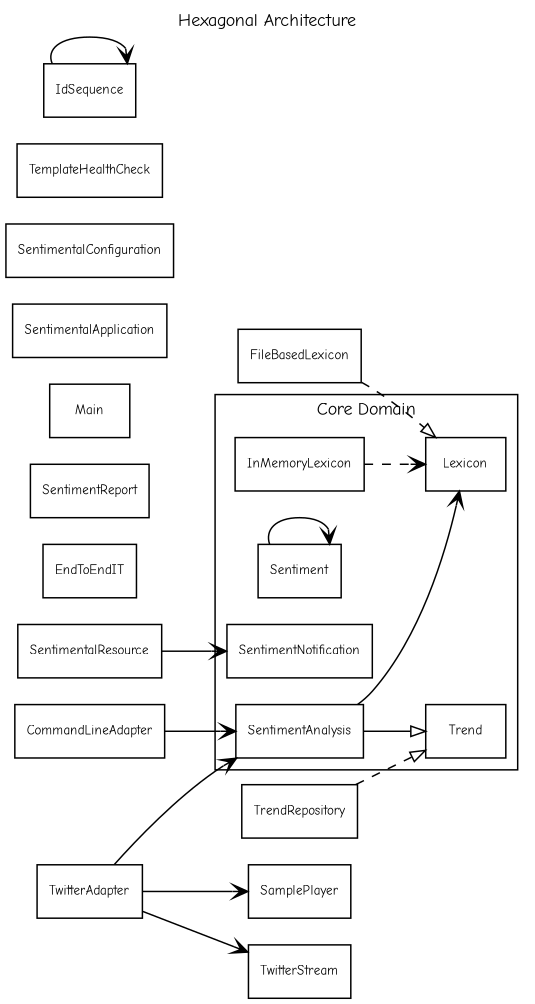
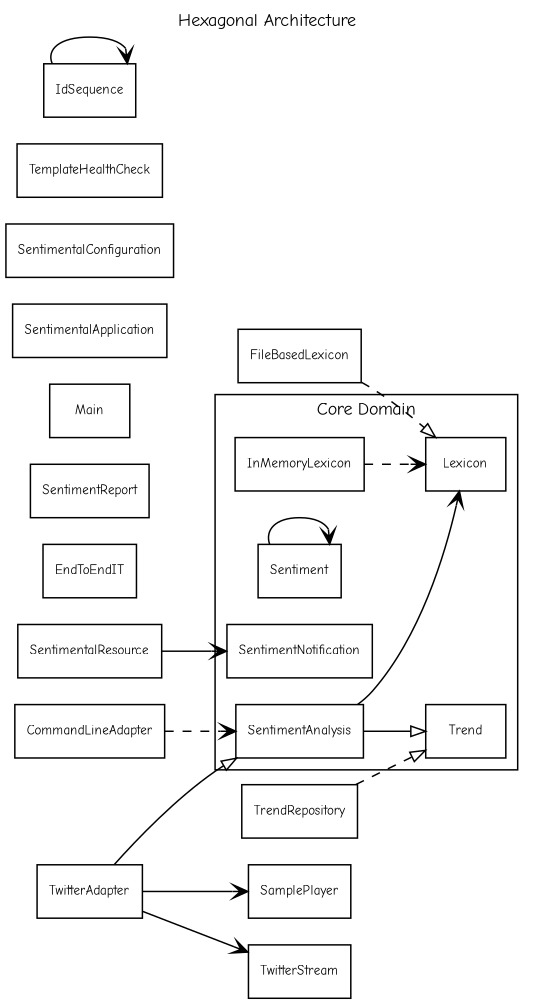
(193, 731) -> (193, 731)
(166, 812) -> (166, 812)
